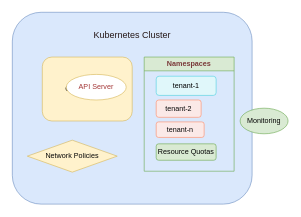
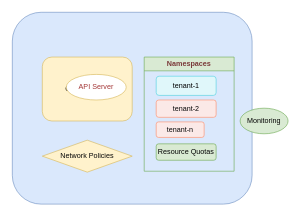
(132, 35) -> none
(179, 109) -> (186, 109)
(72, 156) -> (87, 156)
